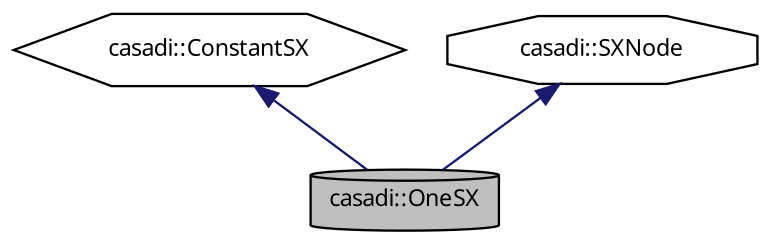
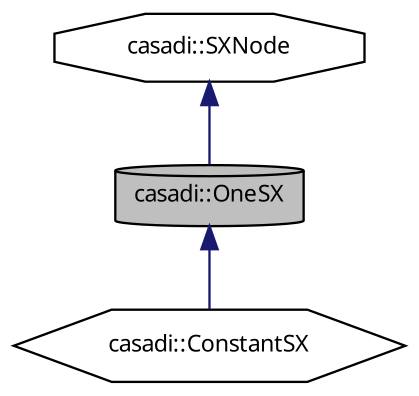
(321, 135) -> (209, 279)
